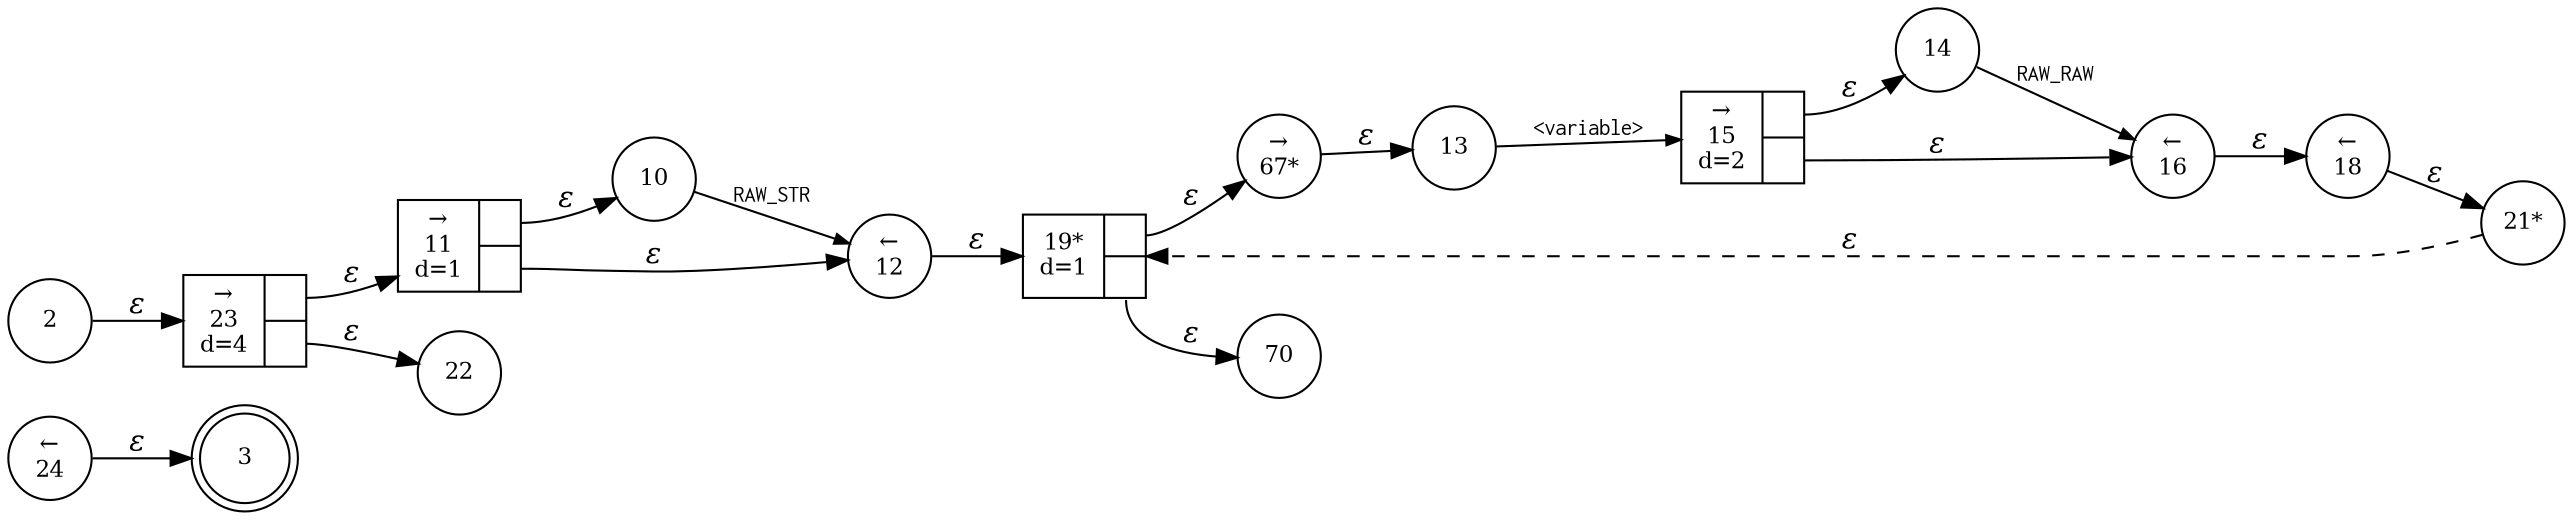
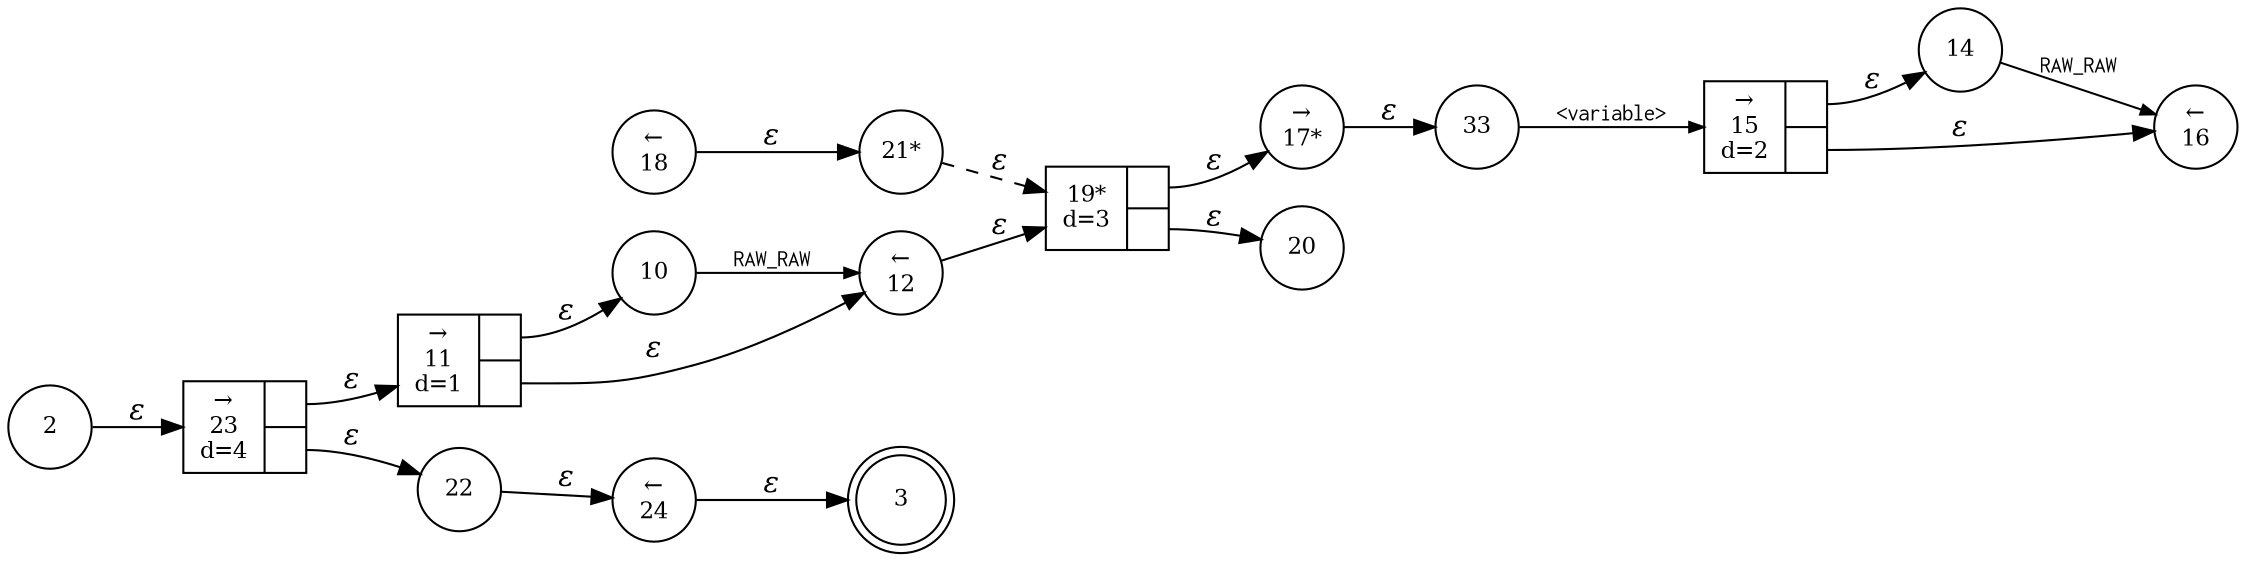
(1454, 148) -> (1477, 127)
(1279, 156) -> (1302, 127)
(2250, 156) -> none
(772, 196) -> (772, 260)
(1064, 268) -> (1086, 220)
(1279, 356) -> (1302, 248)
none -> (547, 494)
